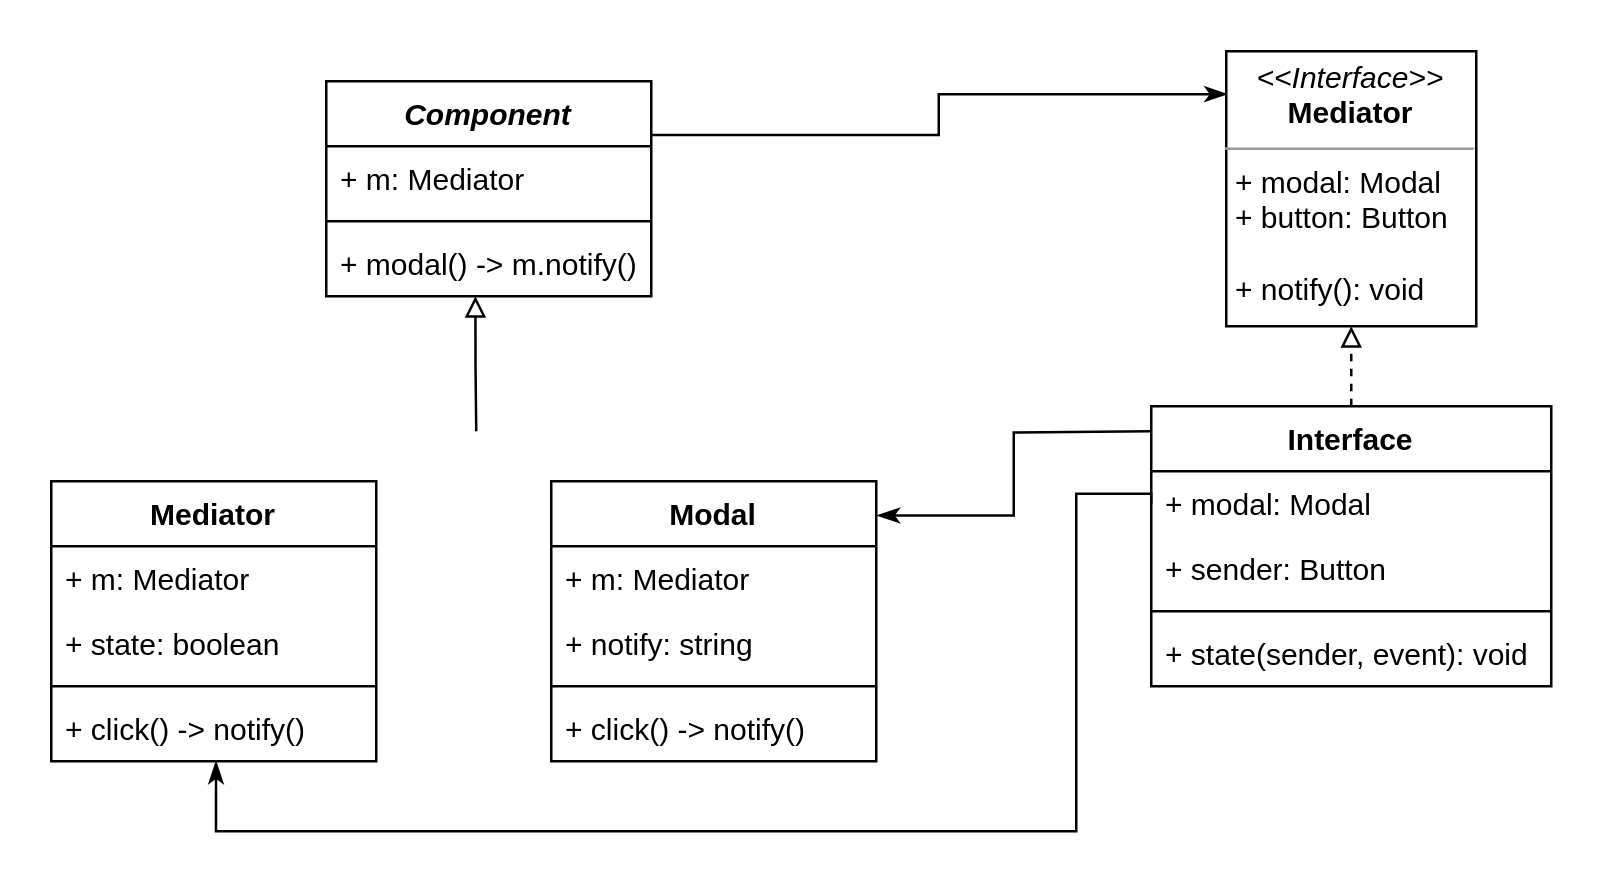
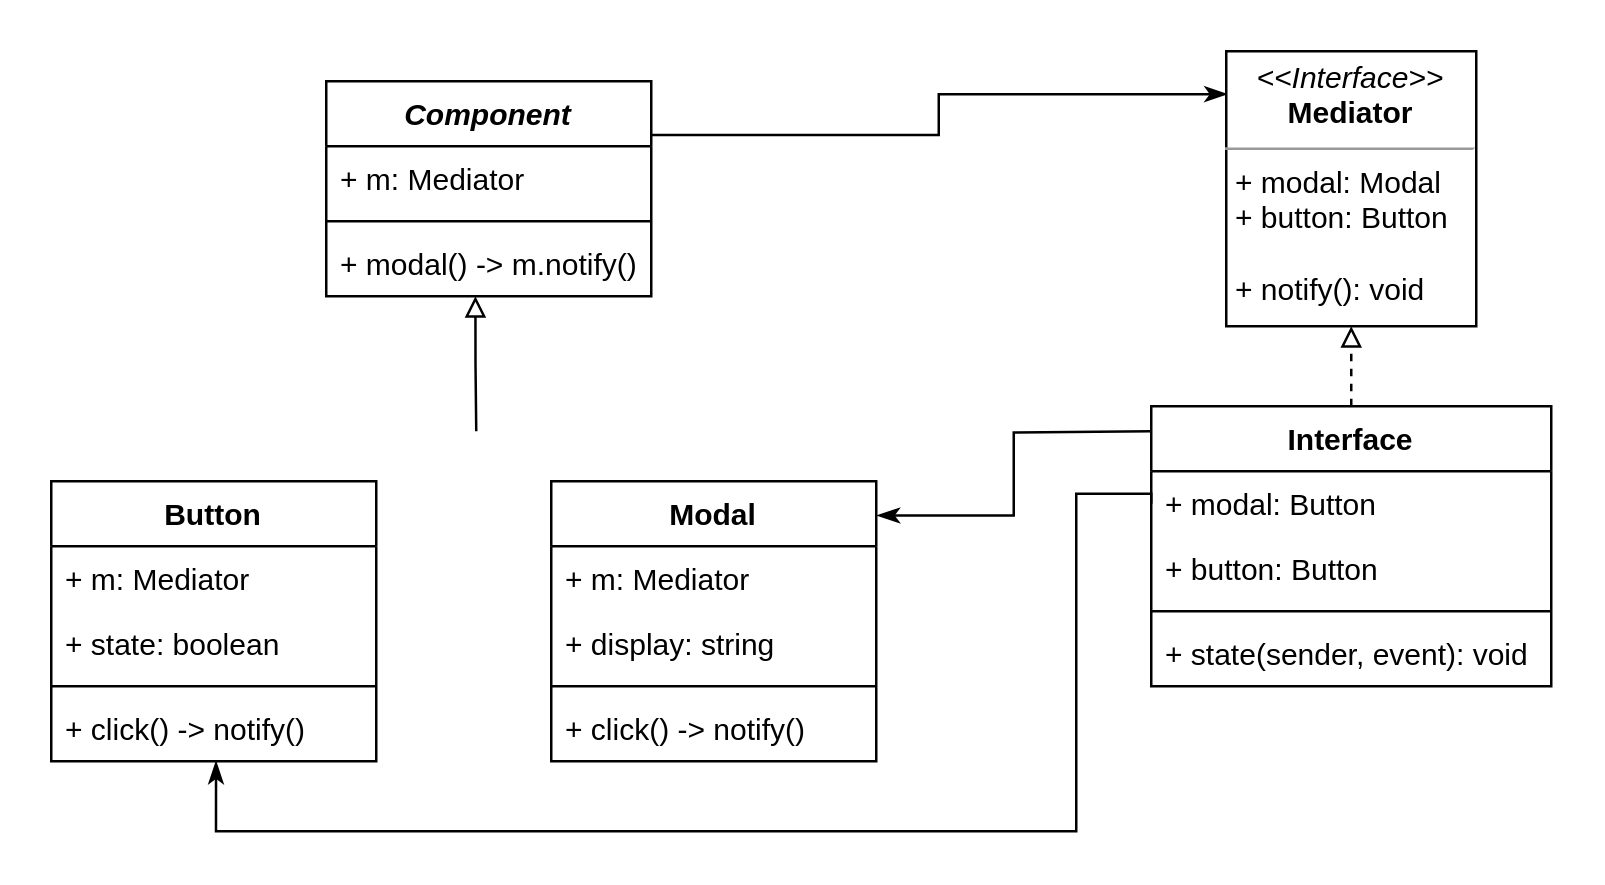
(1263, 505) -> (1275, 505)
(213, 515) -> (213, 515)
(1288, 570) -> (1288, 570)
(680, 645) -> (684, 645)
